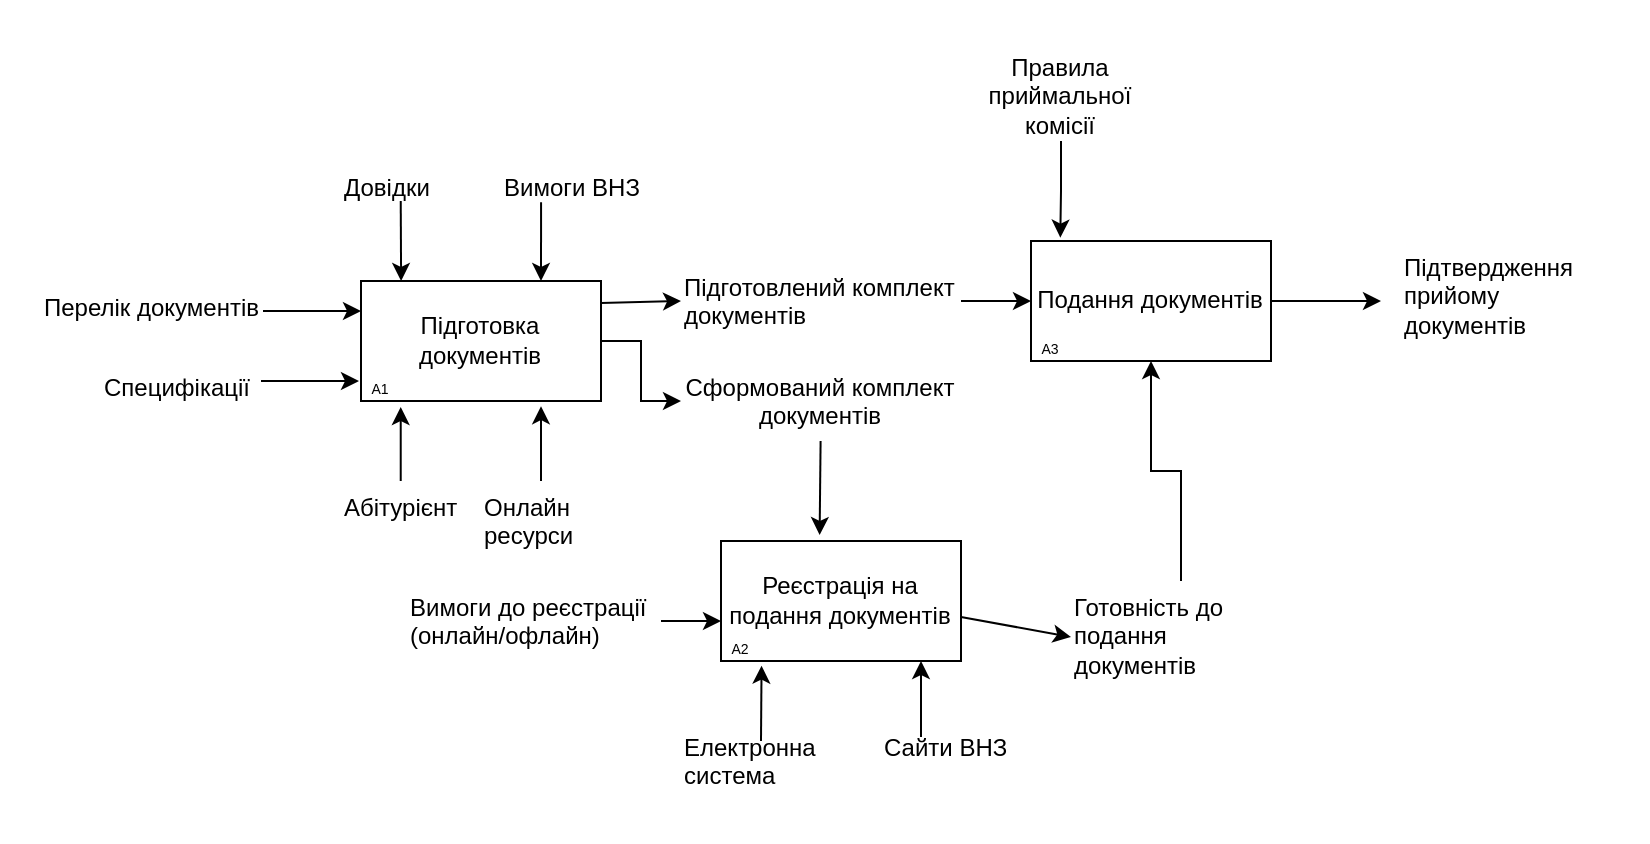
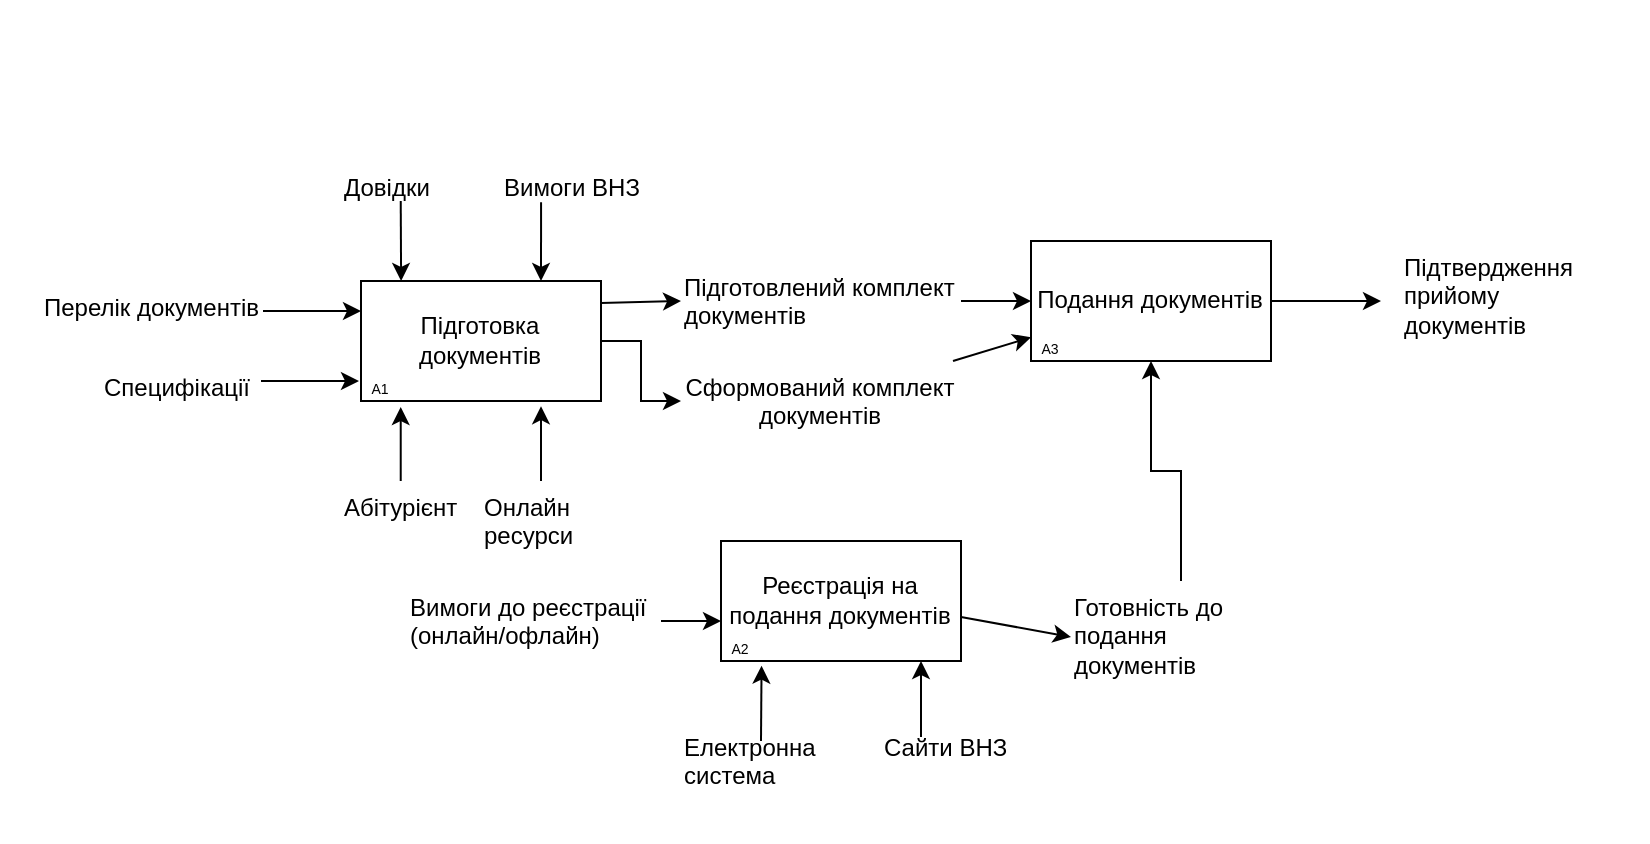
(1061, 91) -> none
(1061, 182) -> none
(820, 481) -> (986, 351)
